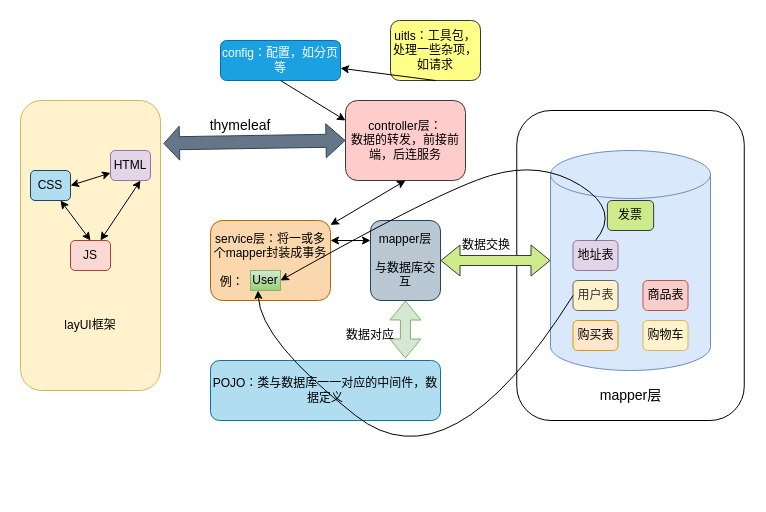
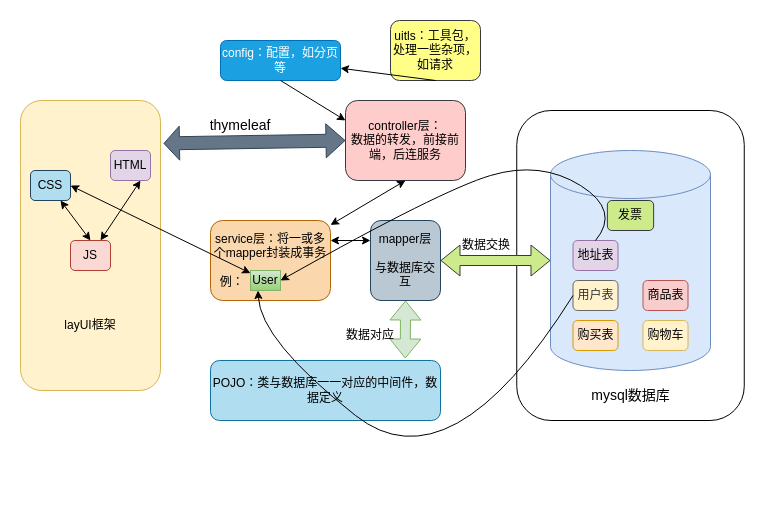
(90, 179) -> (160, 229)
(631, 396) -> (631, 396)
